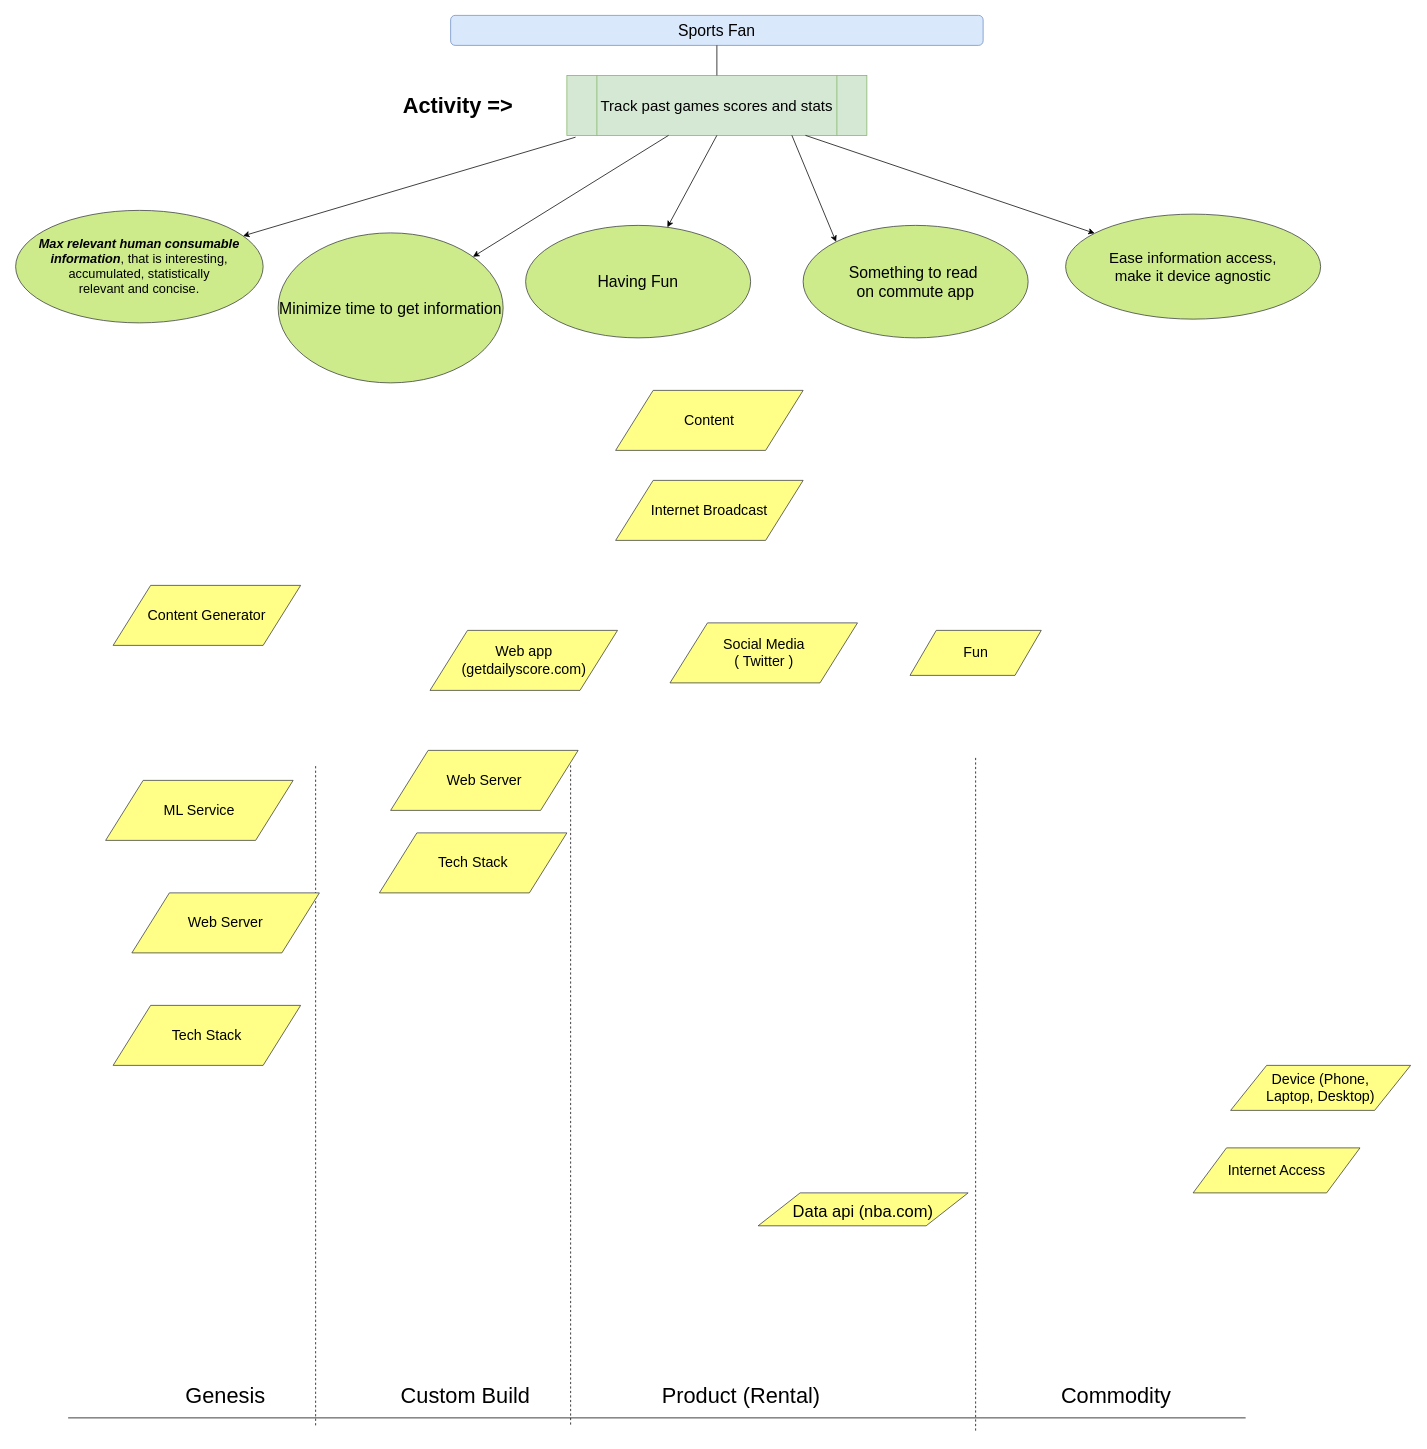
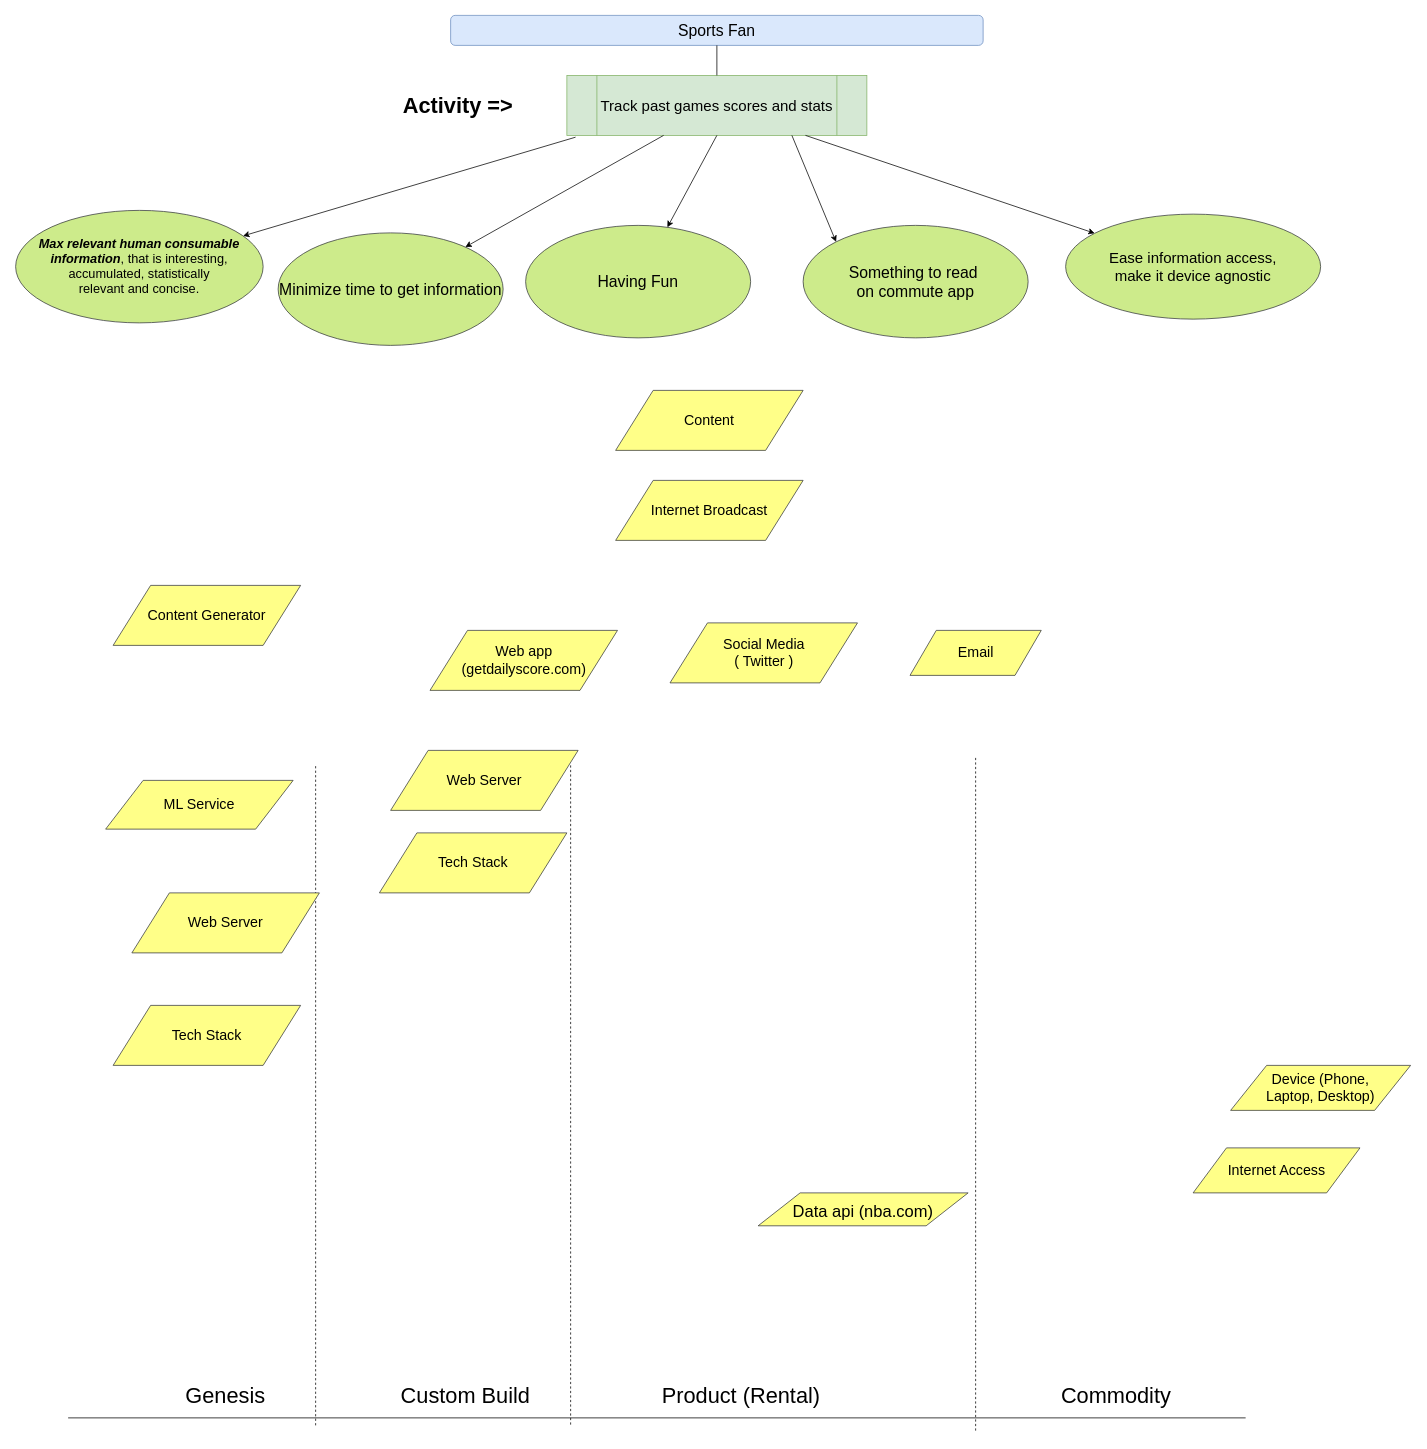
(390, 308) -> (390, 289)
(976, 653) -> (976, 653)
(199, 810) -> (199, 805)
